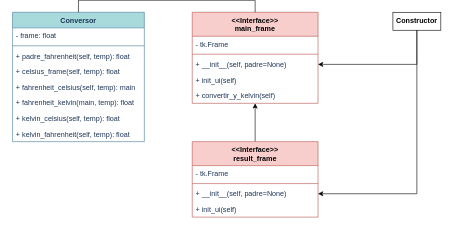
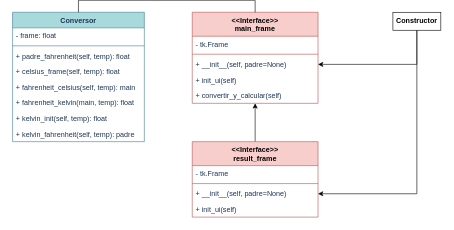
(243, 96) -> (247, 96)
(76, 119) -> (70, 119)
(83, 134) -> (84, 134)
